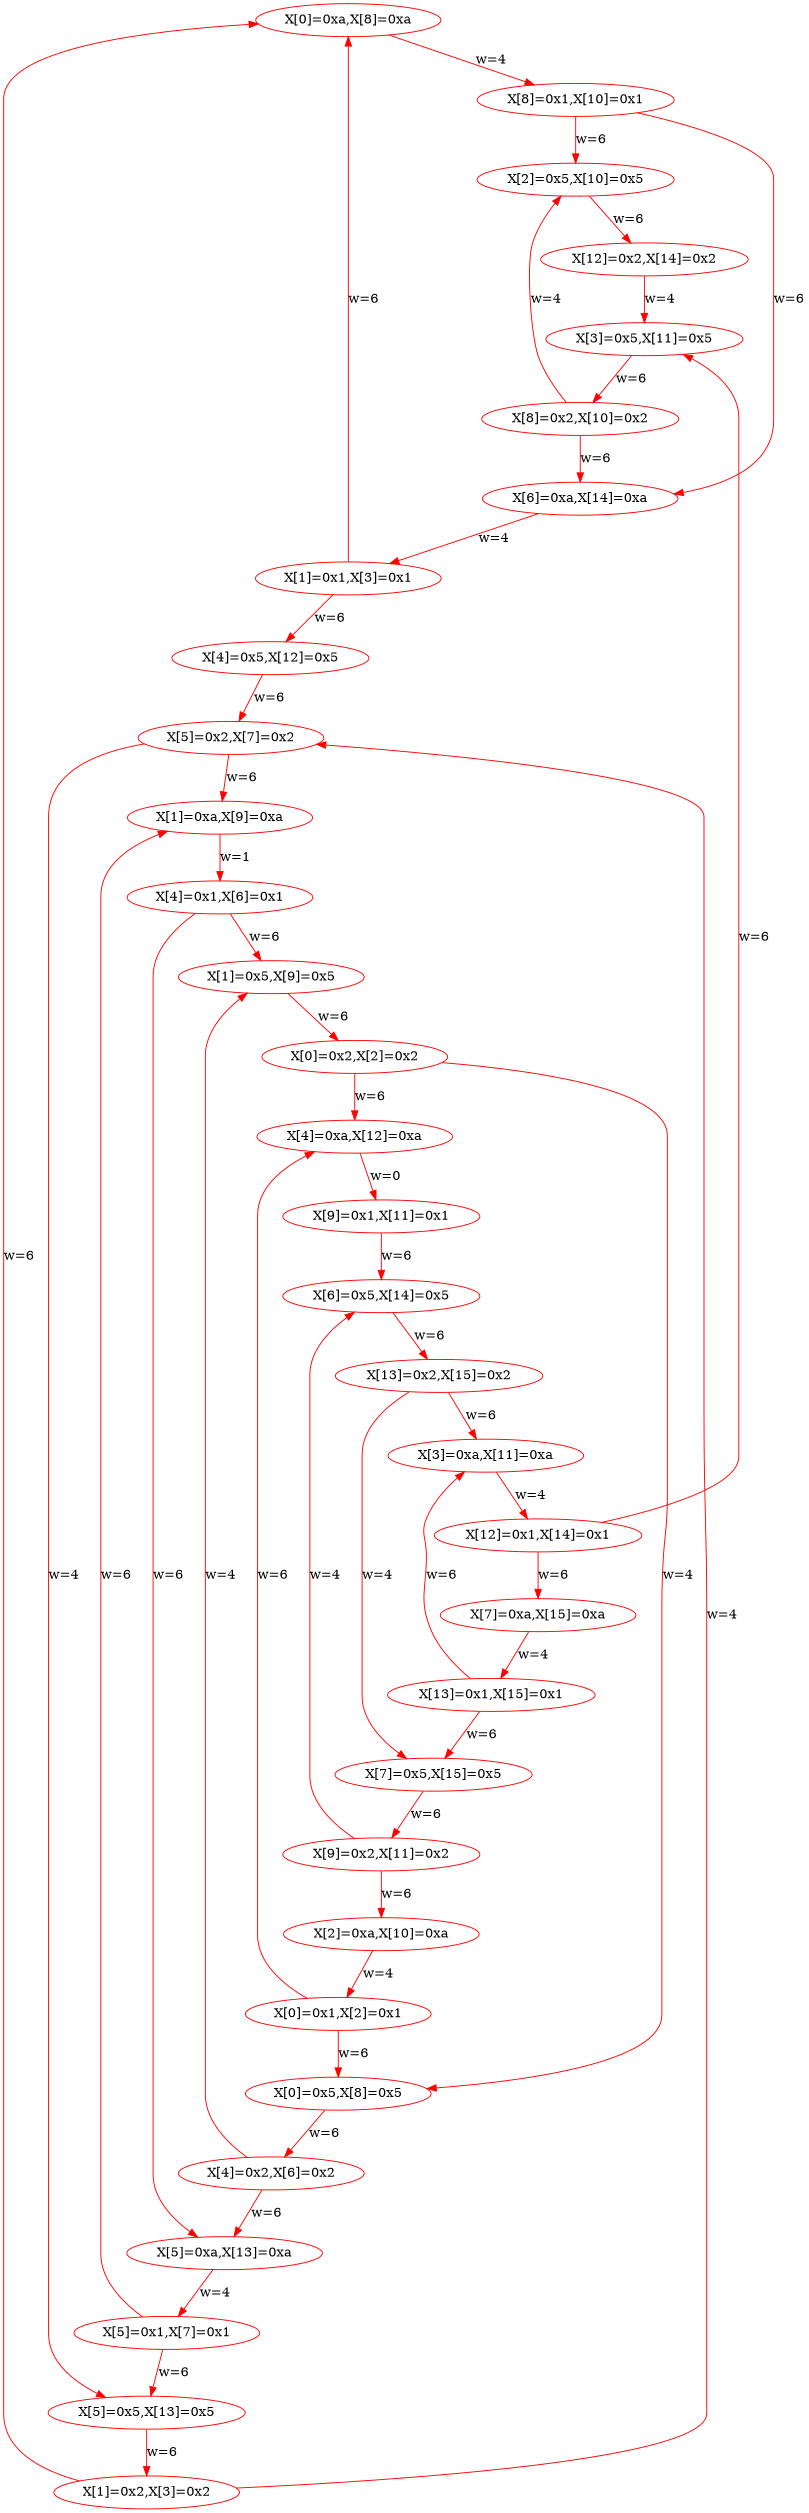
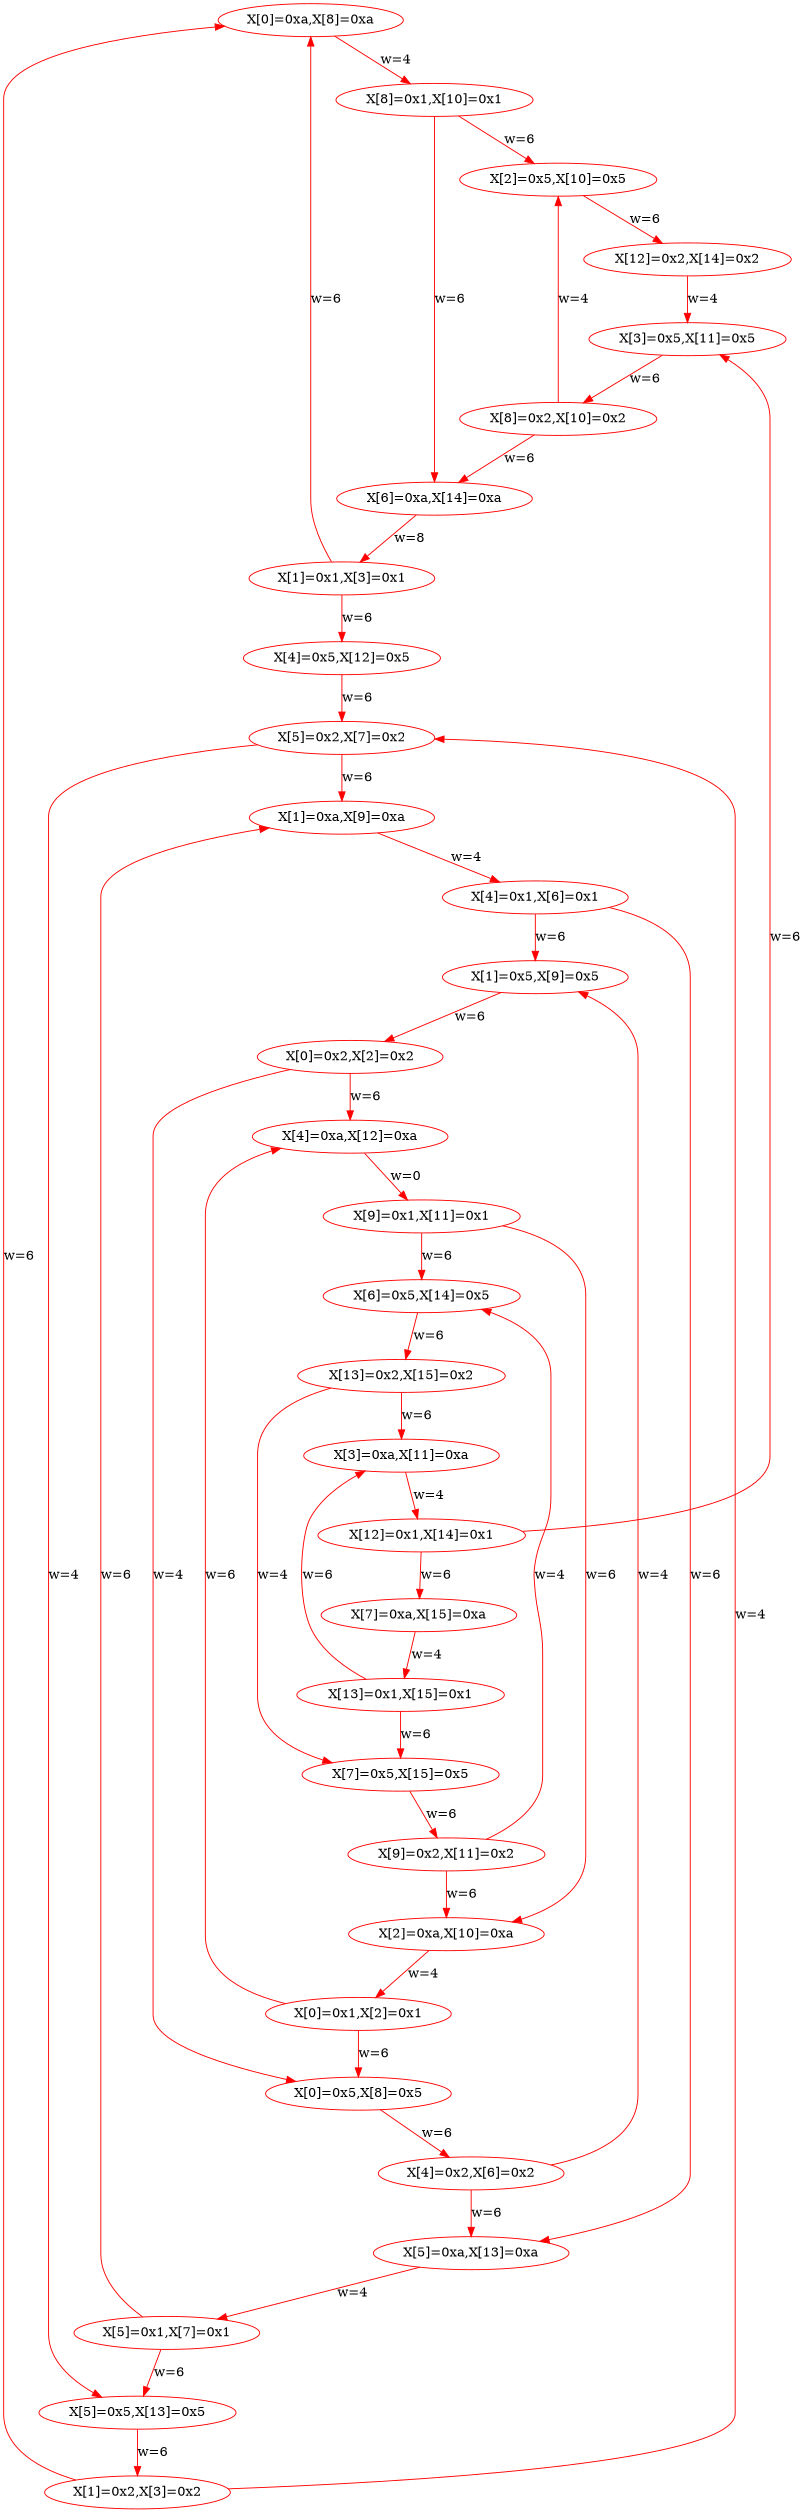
(494, 539) -> (410, 539)
(236, 858) -> (467, 858)
none -> (586, 1565)
